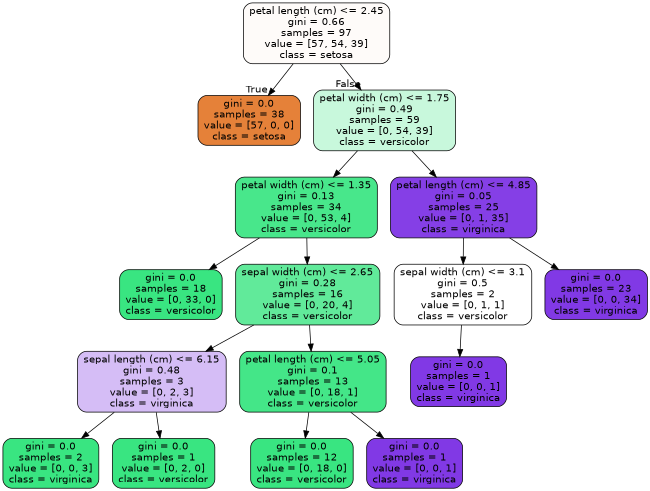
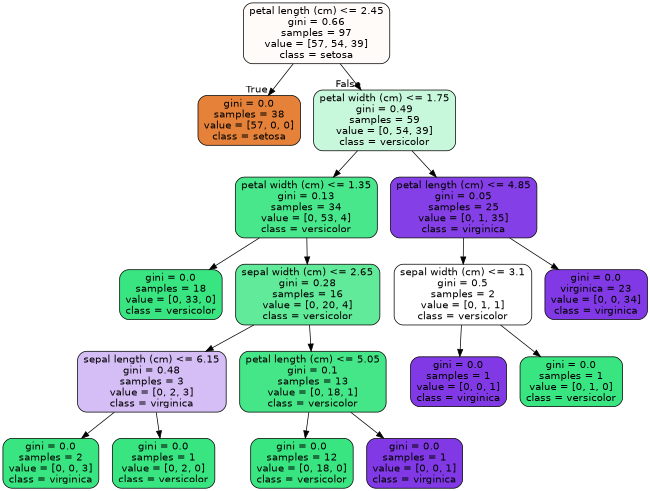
(596, 295) -> (596, 295)
none -> (571, 382)
